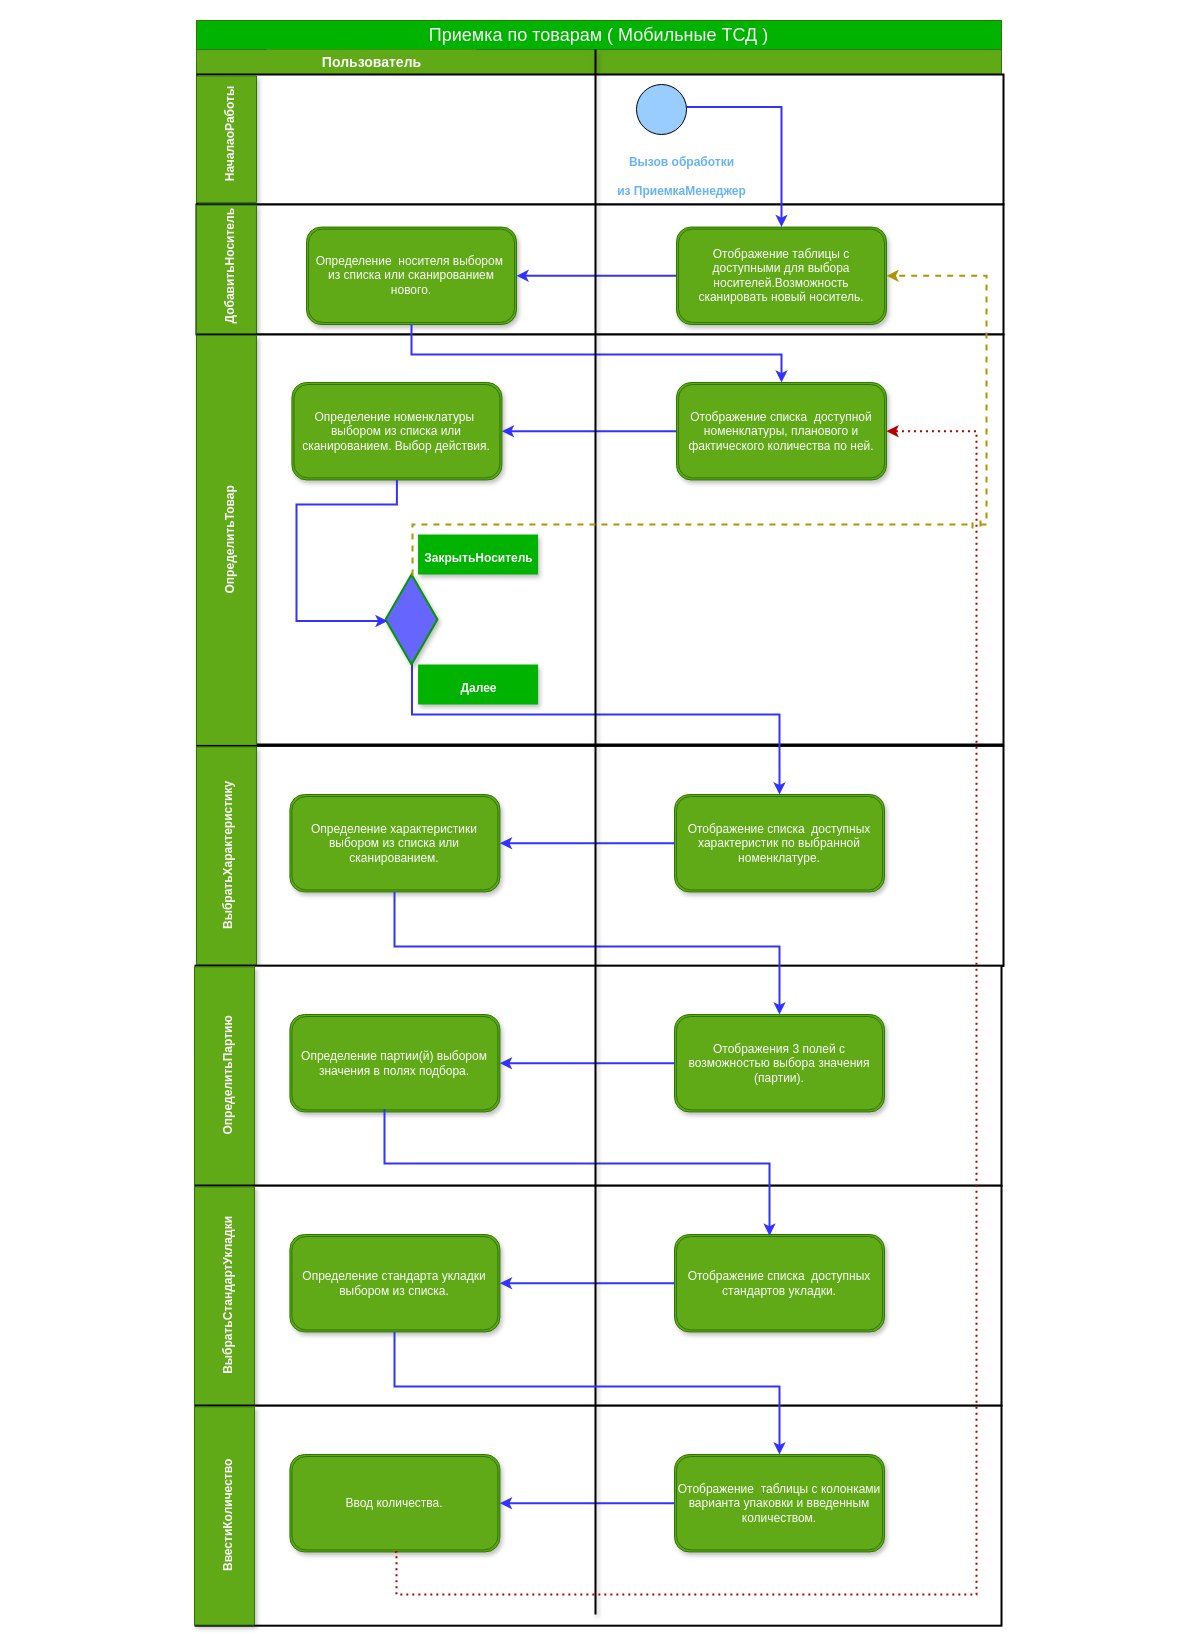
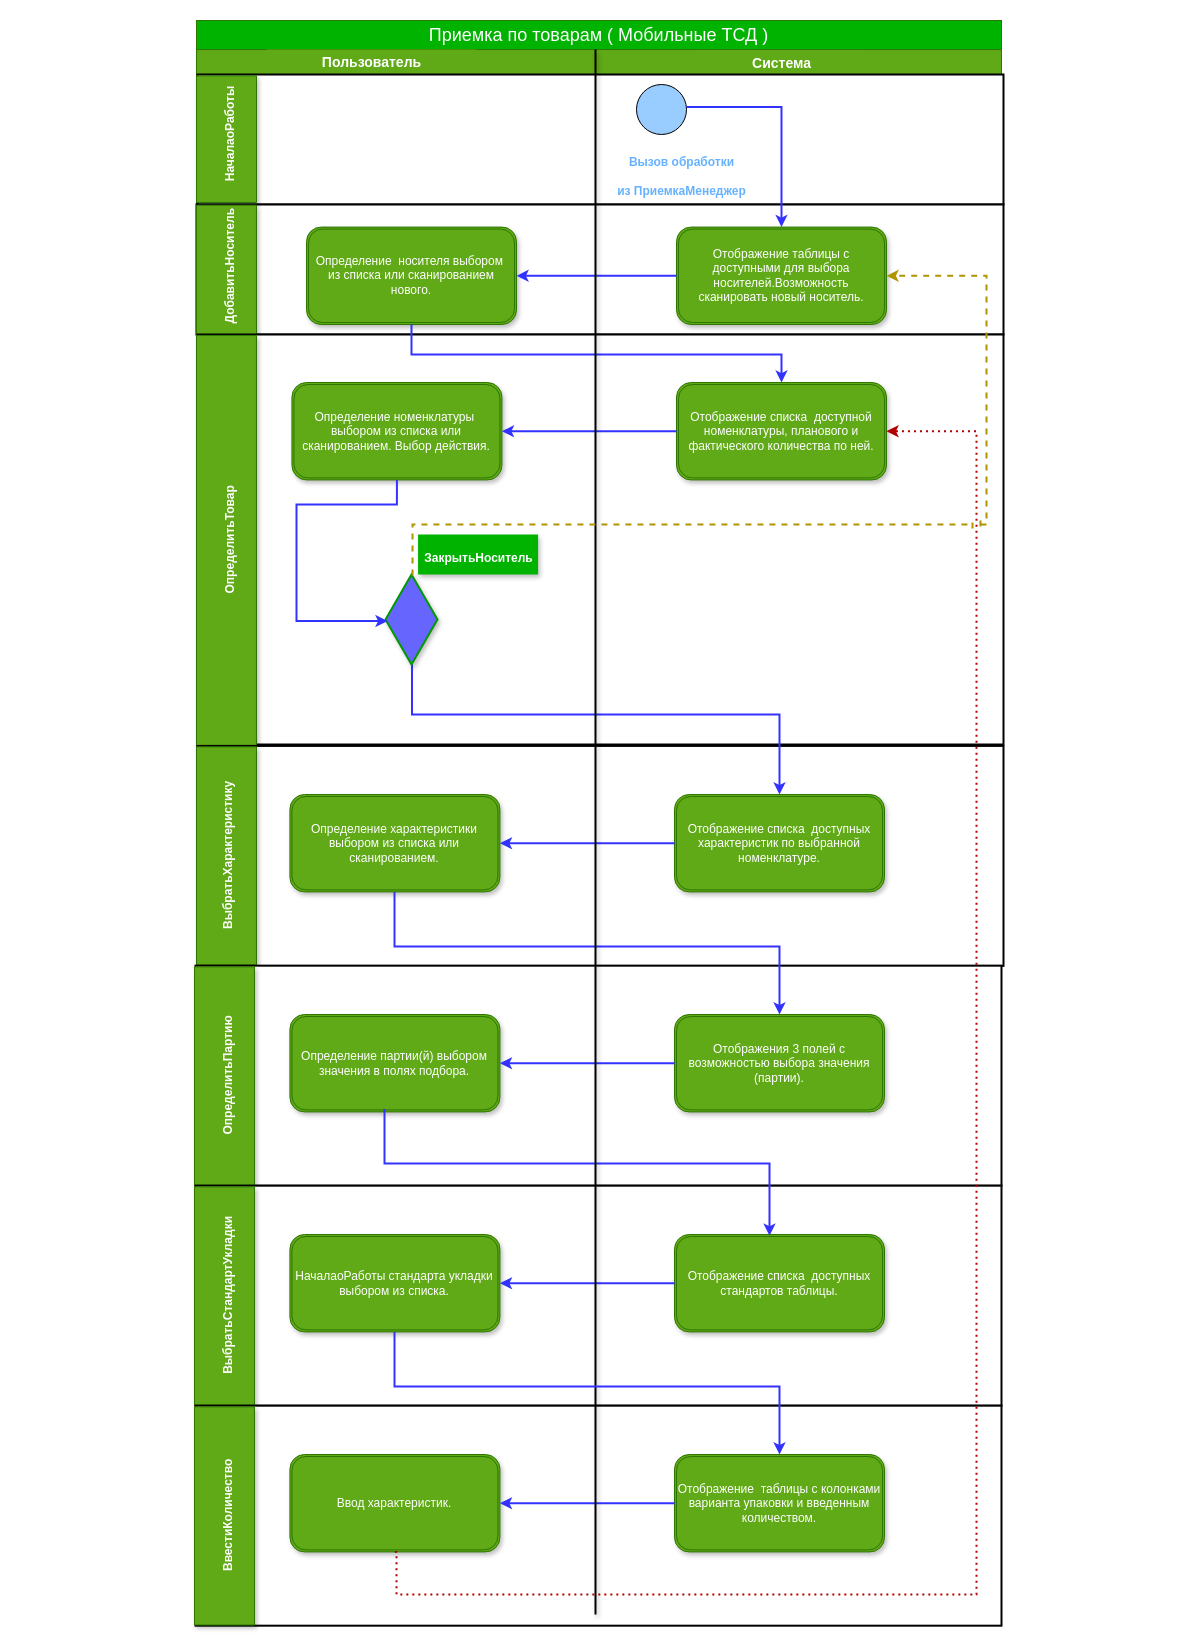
none -> (782, 61)
(478, 685) -> none
(395, 1284) -> (395, 1284)
(780, 1284) -> (780, 1284)
(395, 1504) -> (395, 1504)
